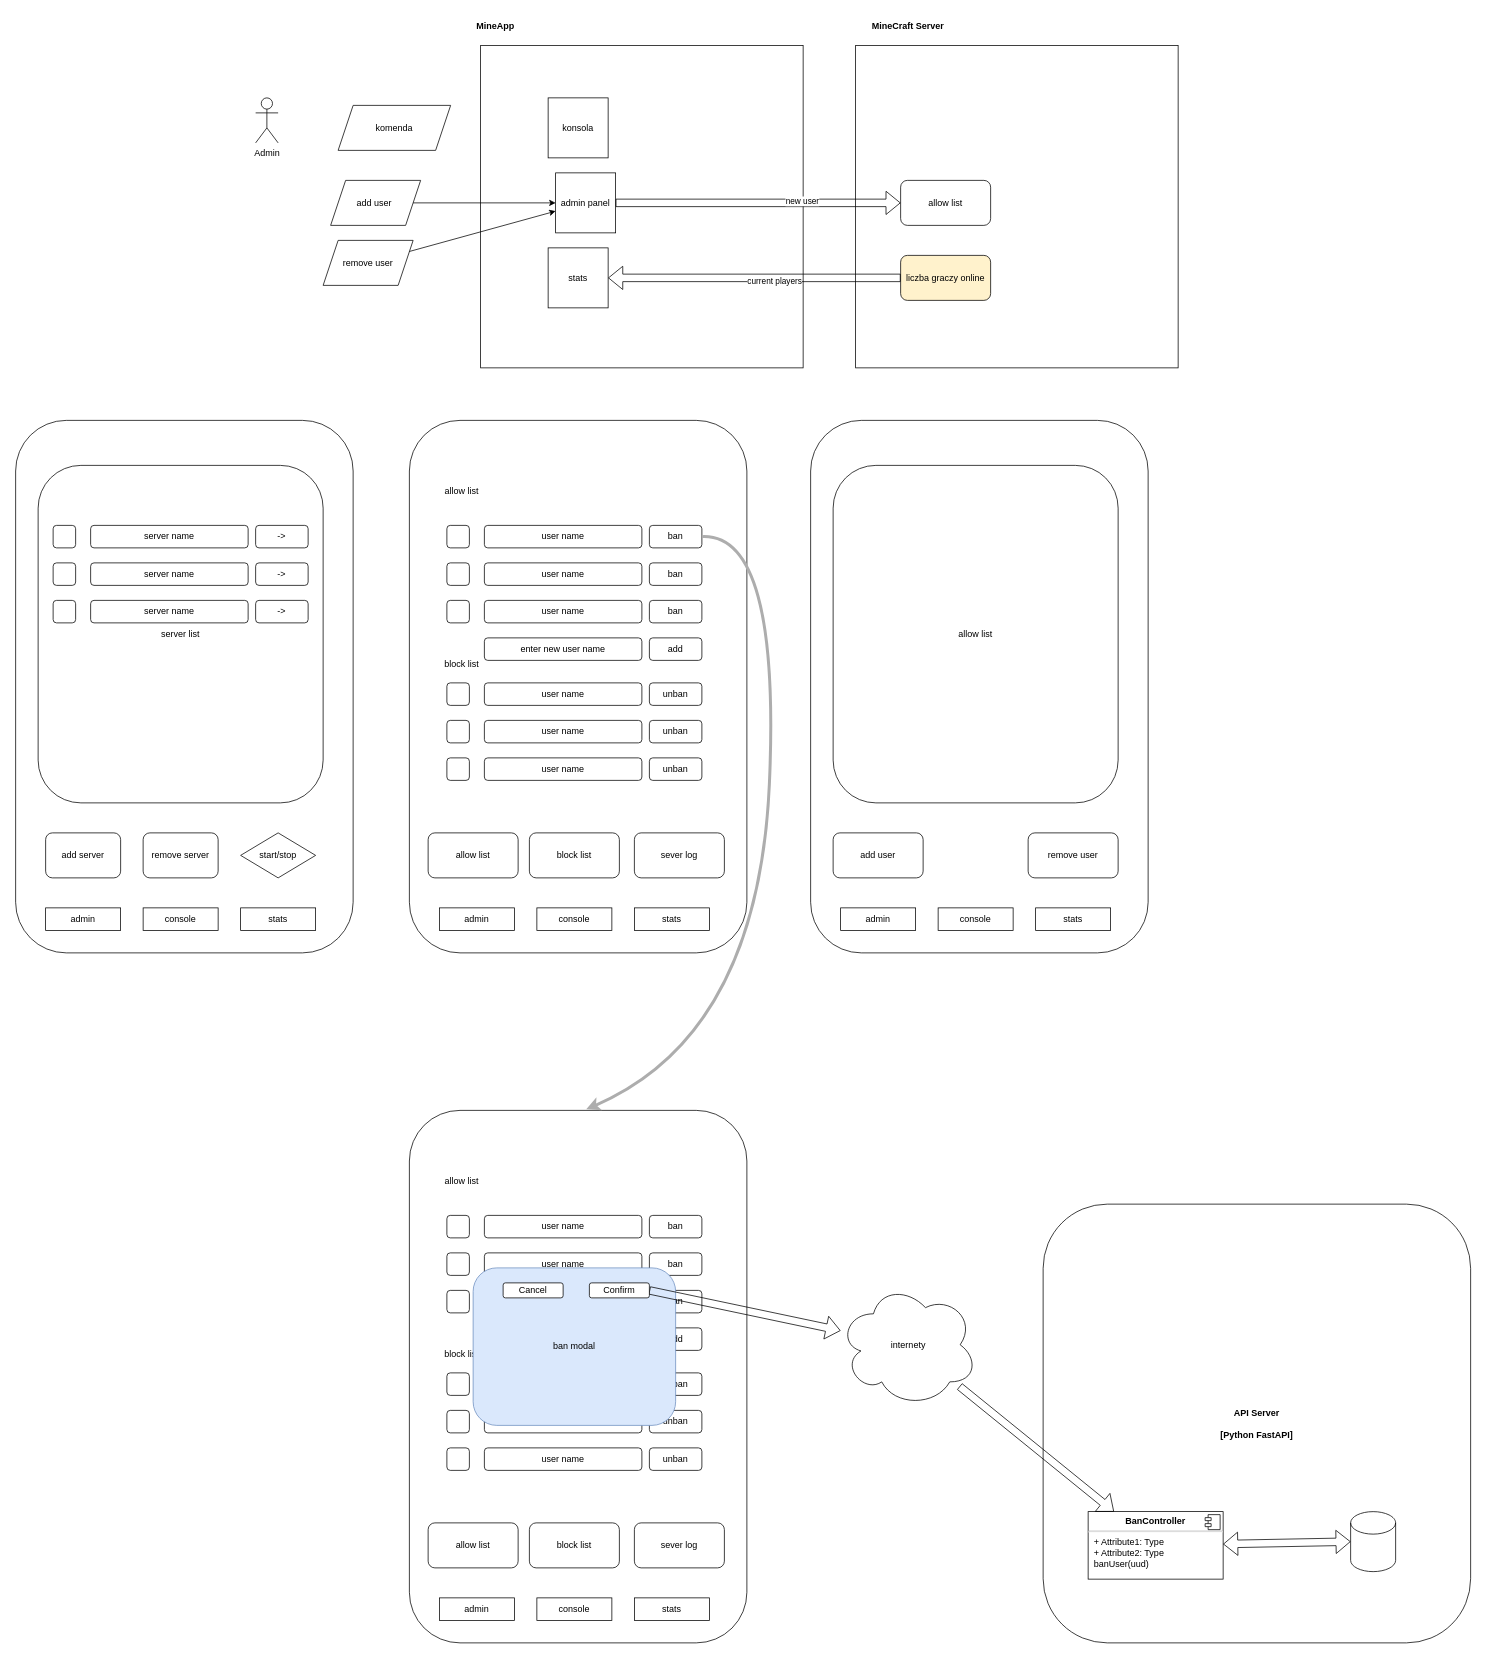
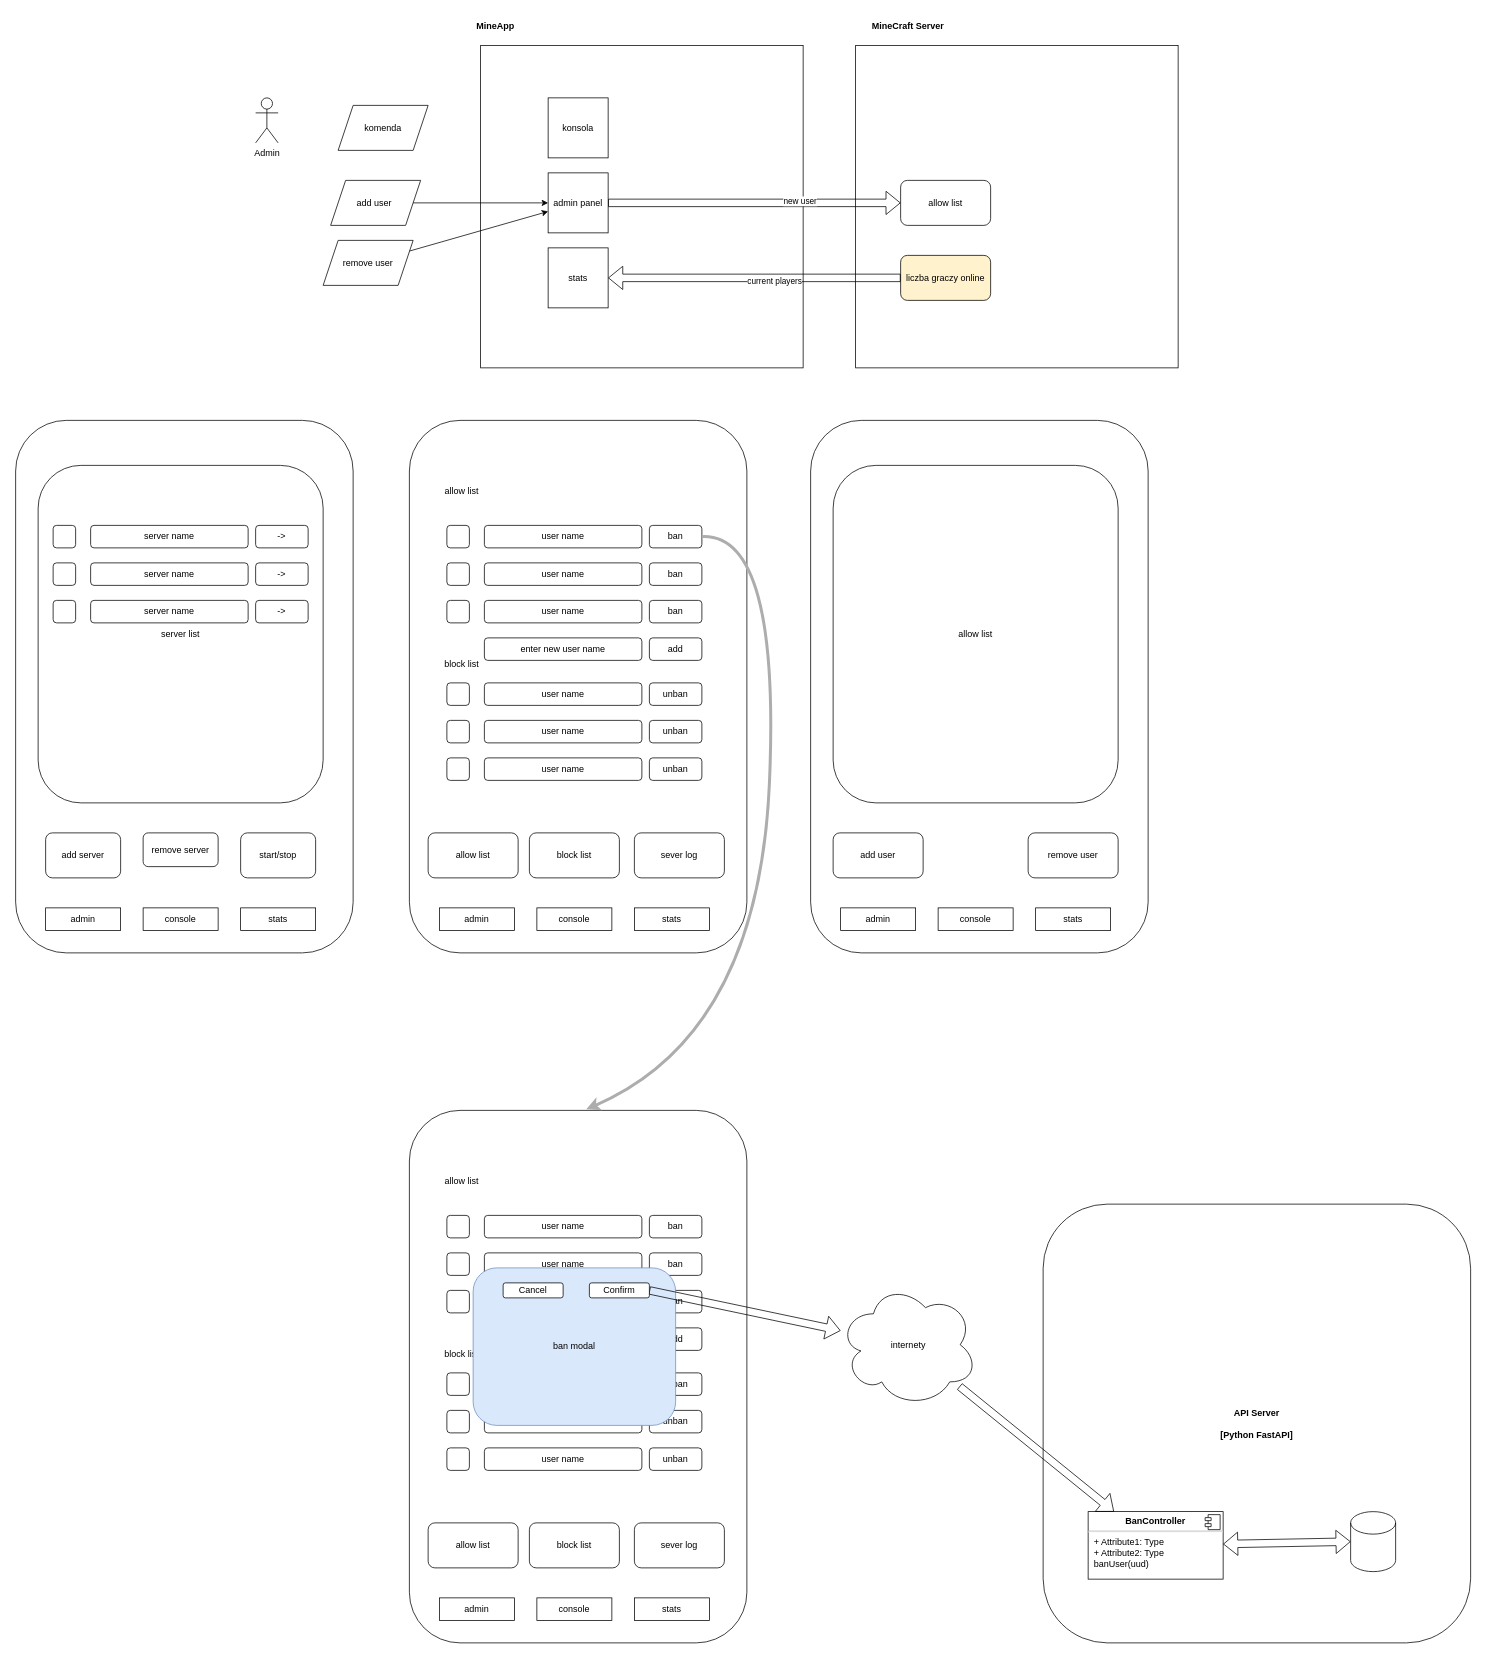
(394, 128) -> (383, 128)
(585, 203) -> (578, 203)
(180, 855) -> (180, 850)
(278, 855) -> (278, 855)
